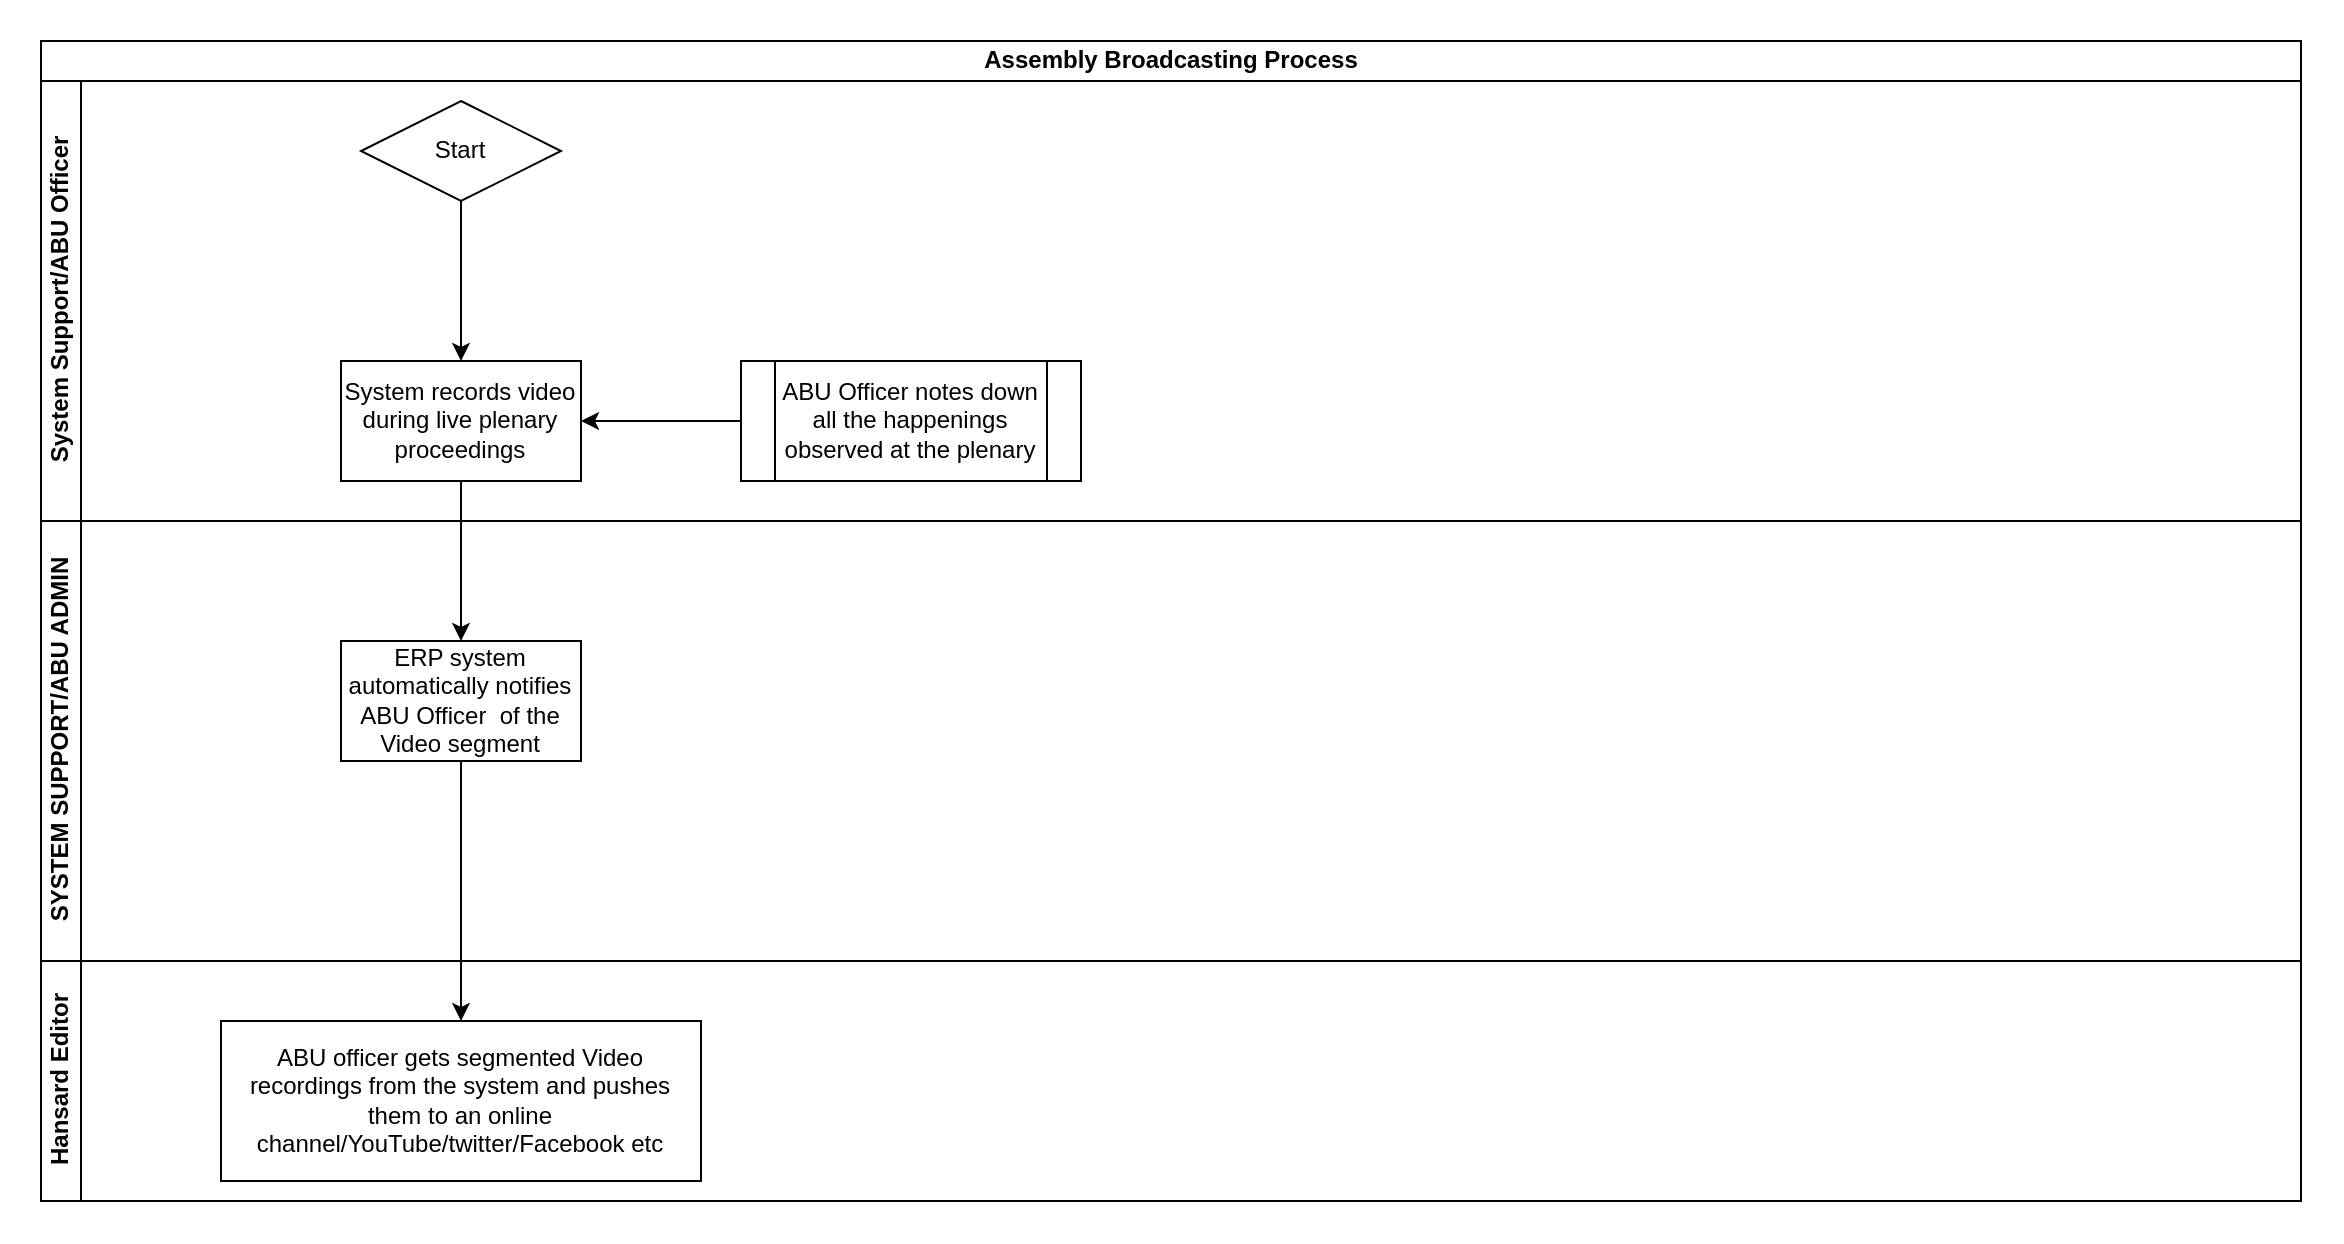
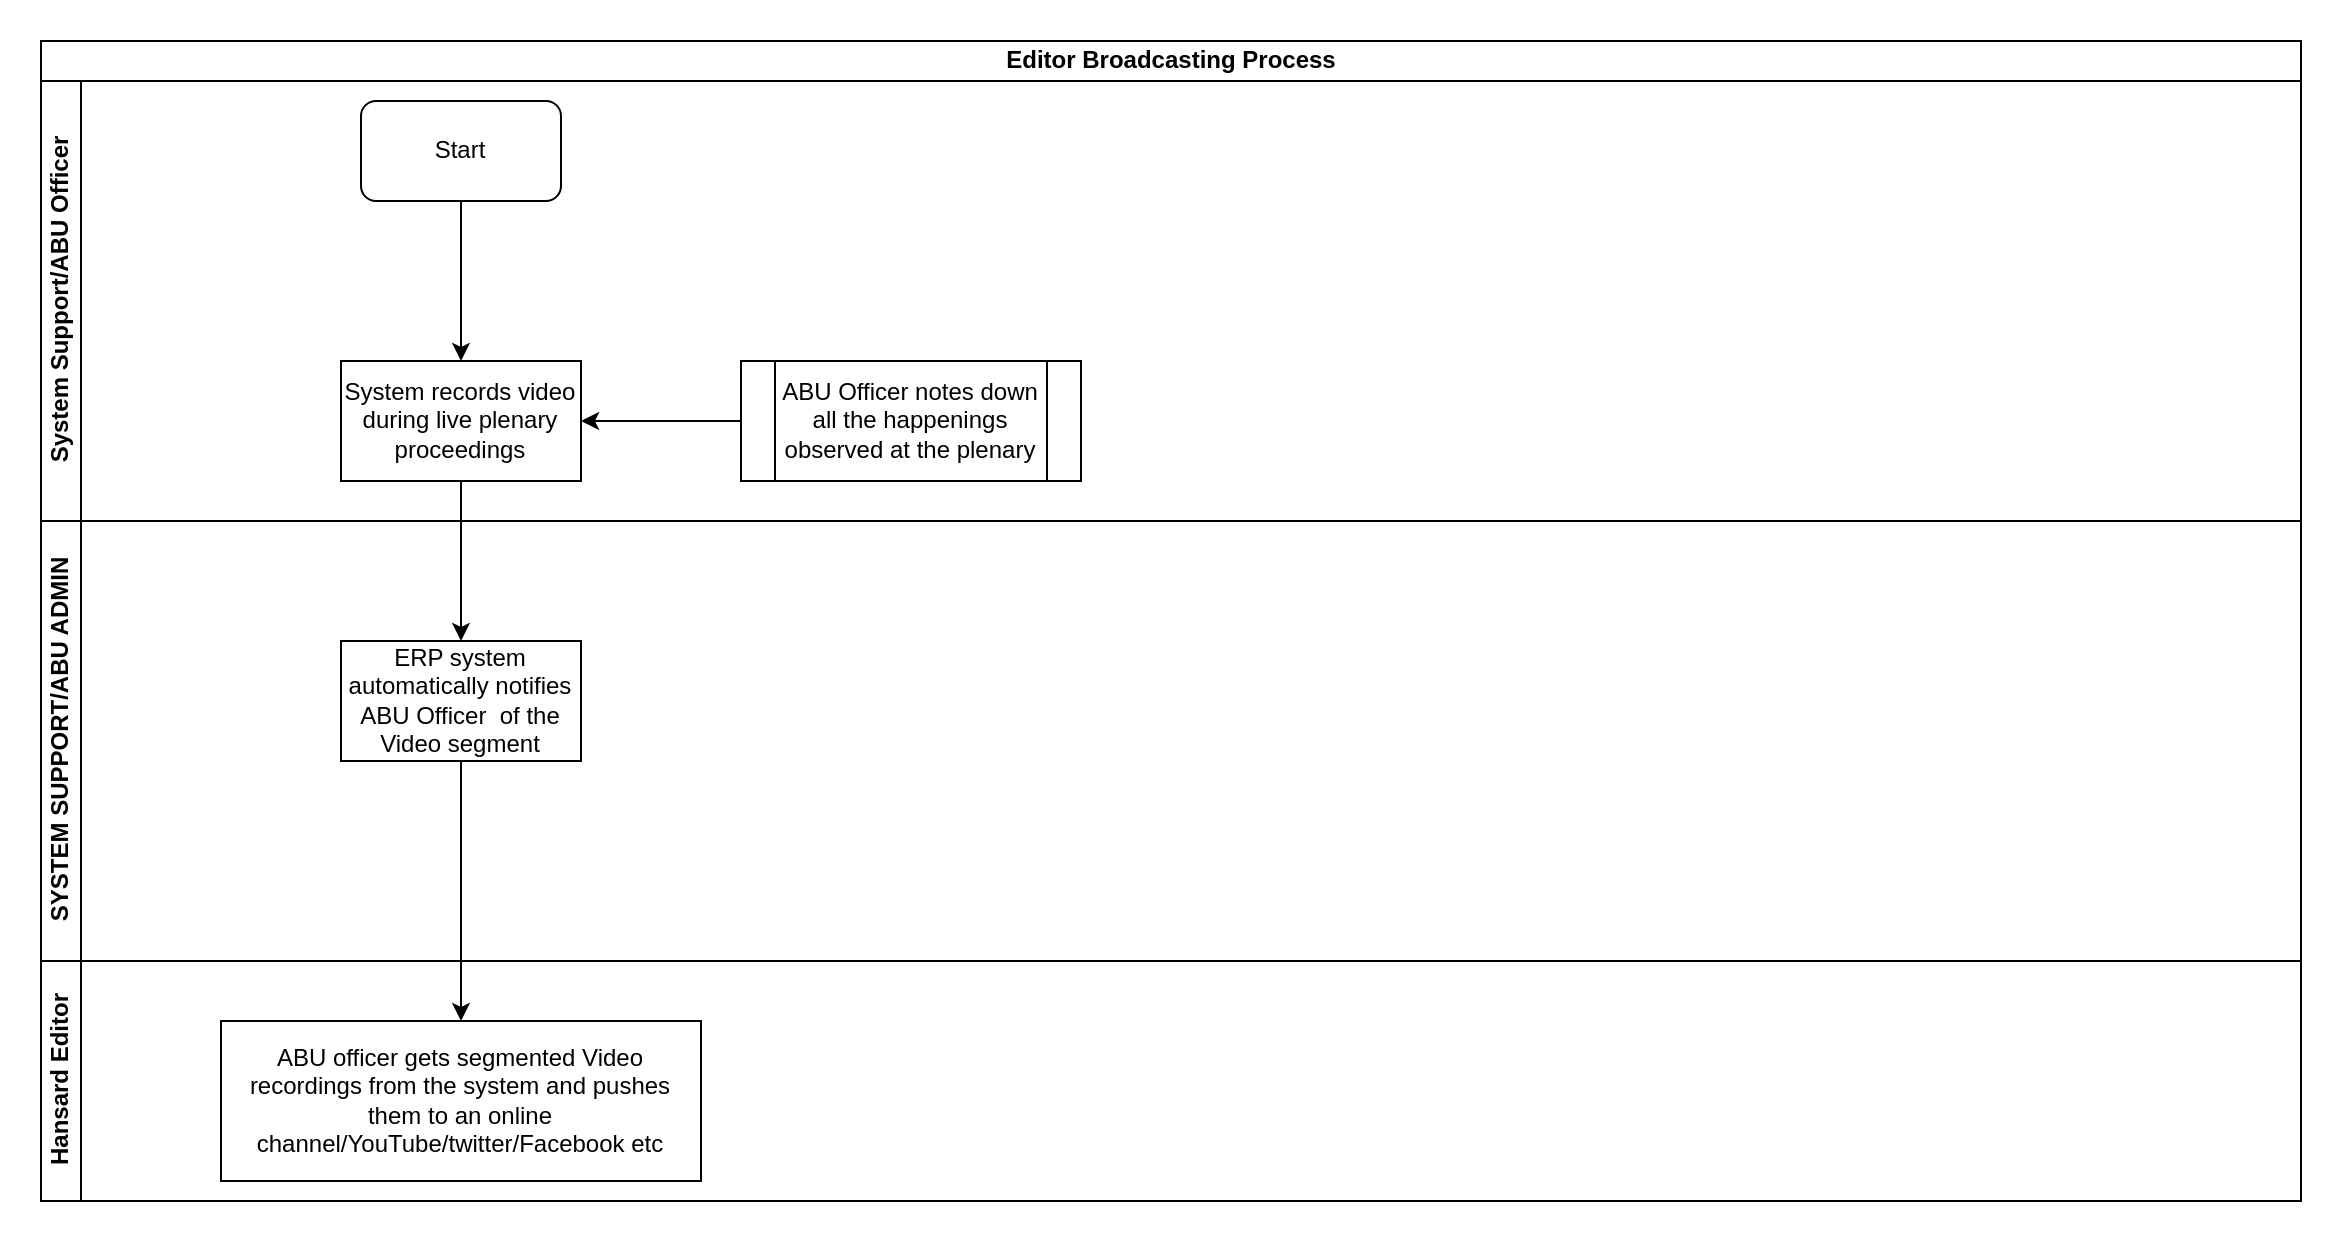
(1172, 61) -> (1172, 61)
(461, 151) -> (461, 151)
